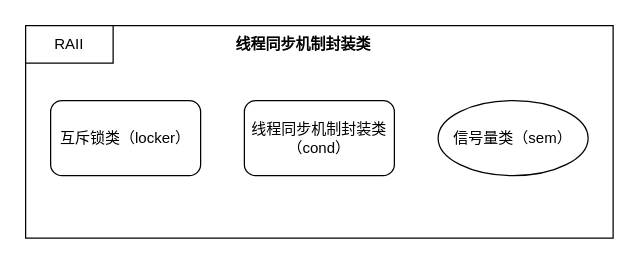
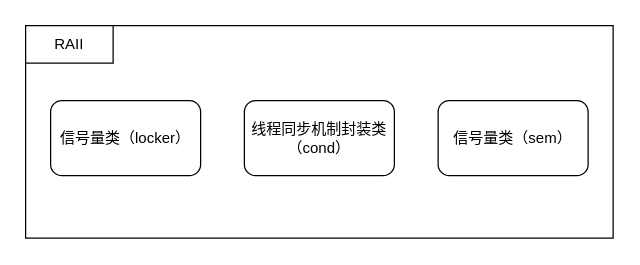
(304, 44) -> none
(126, 138) -> (126, 138)
(513, 138) -> (513, 138)
